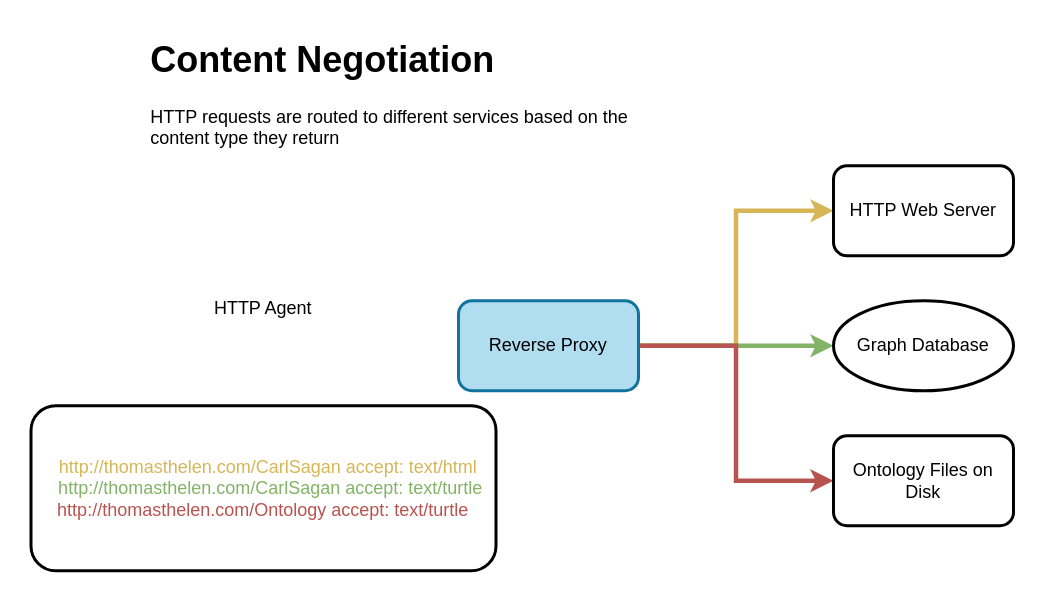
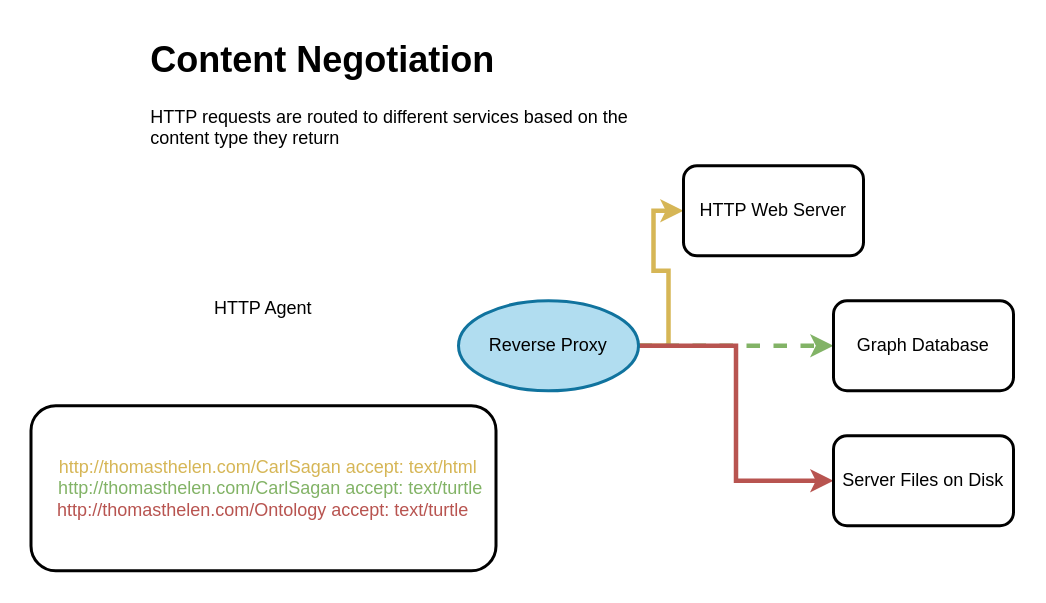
(923, 211) -> (773, 211)
(548, 346) -> (548, 346)
(766, 346) -> (766, 346)
(923, 346) -> (923, 346)
(923, 481) -> (923, 481)
